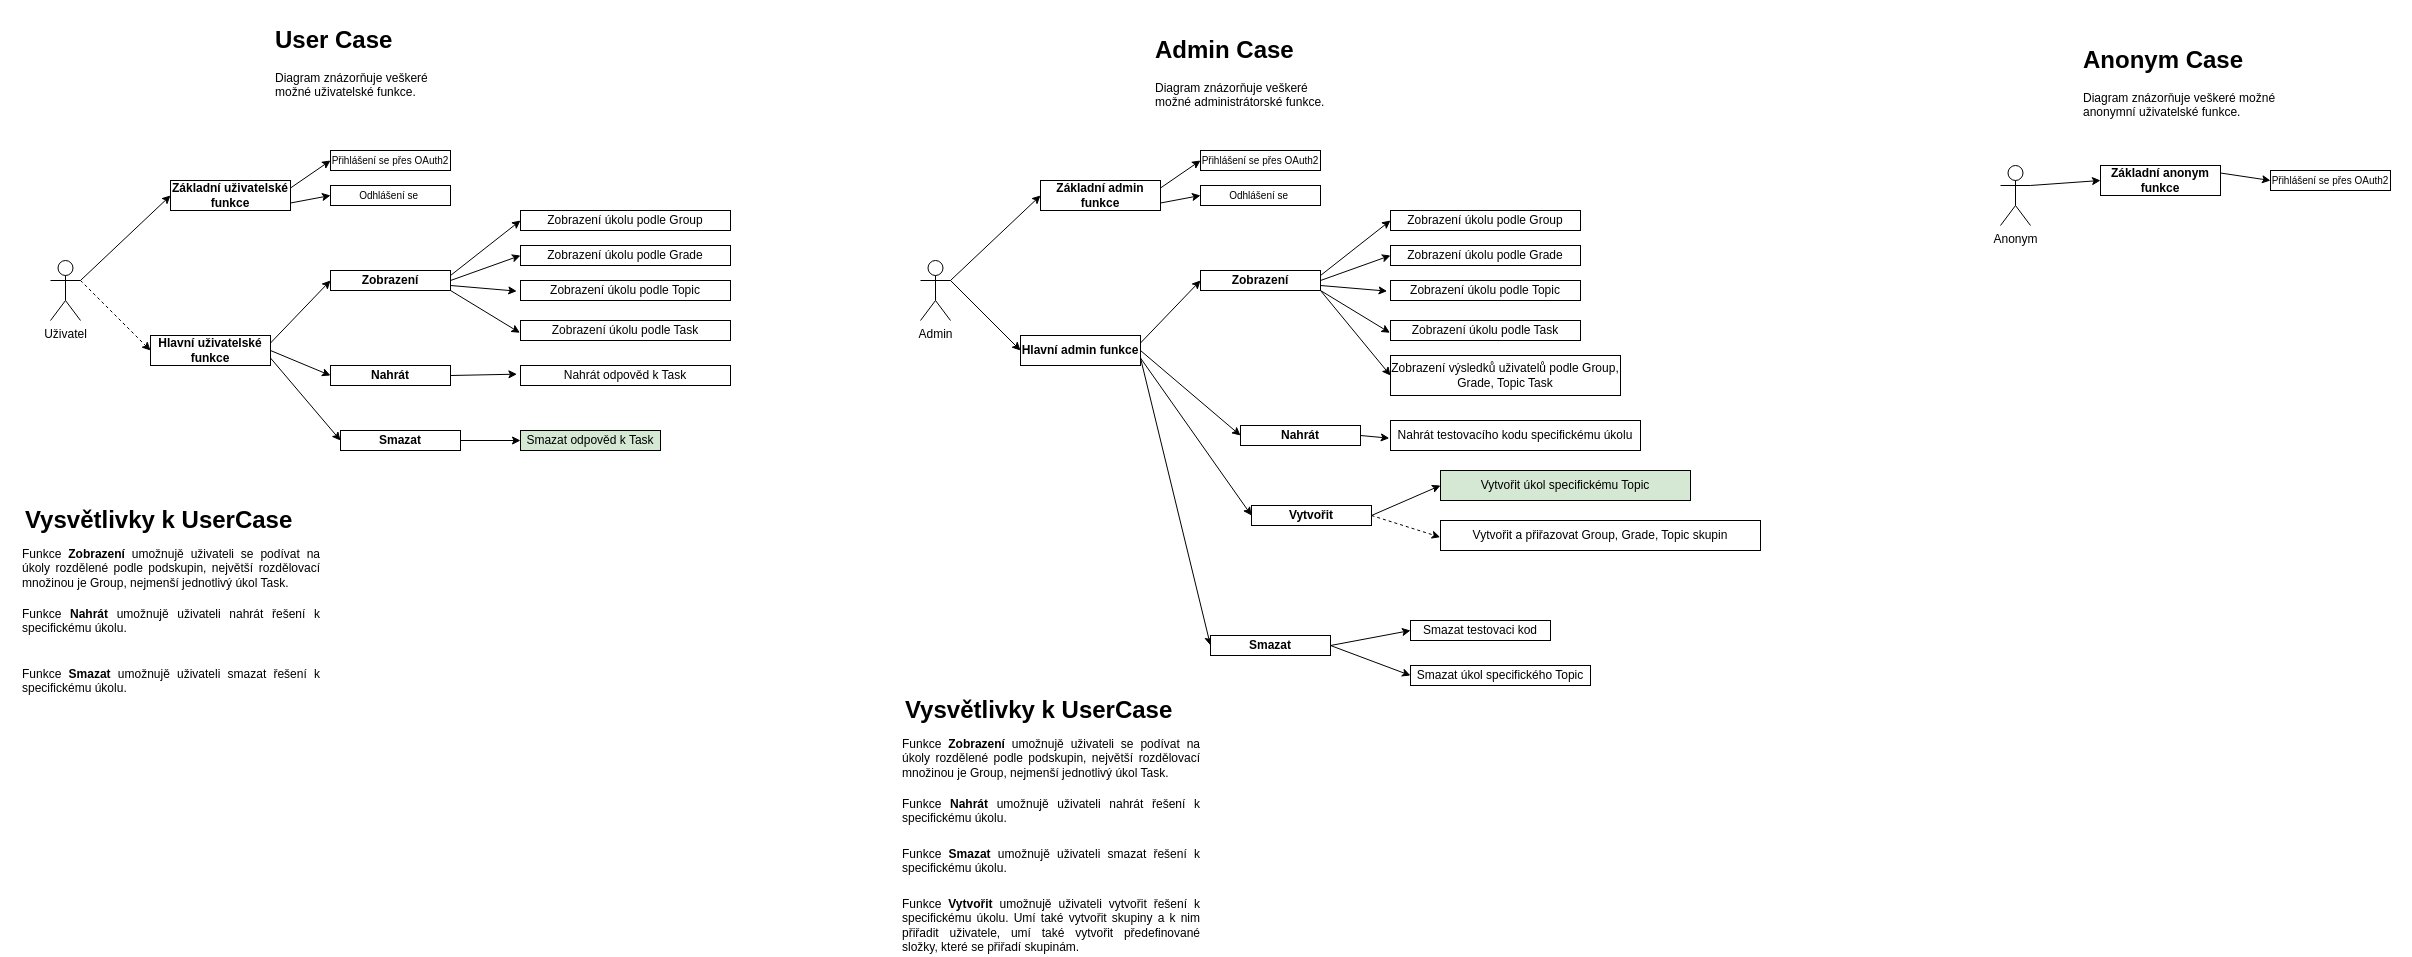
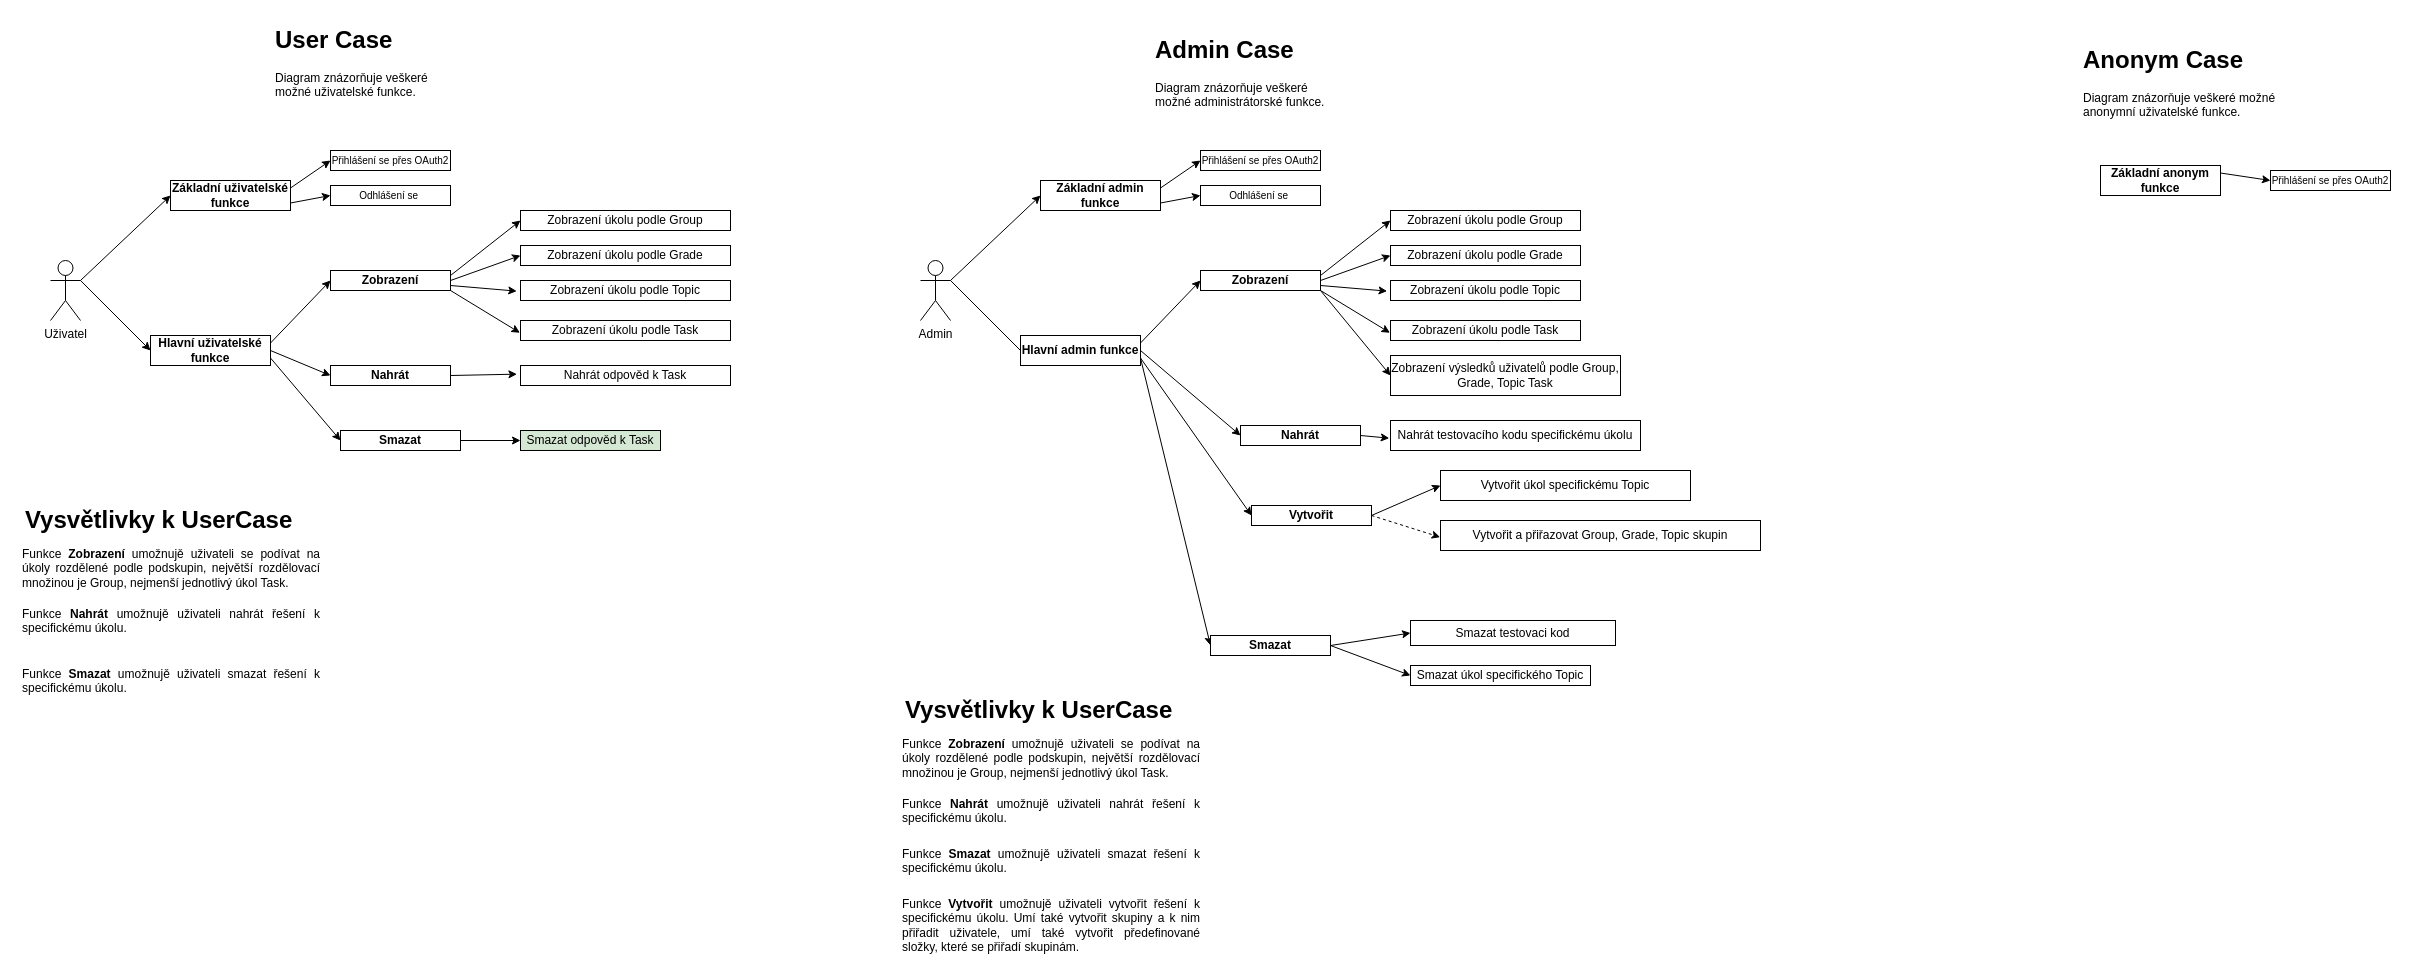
(2063, 183) -> none
(2016, 196) -> none
(113, 313) -> (113, 313)
(1015, 345) -> (1017, 347)
(1566, 486) -> (1566, 486)
(1481, 631) -> (1513, 633)
